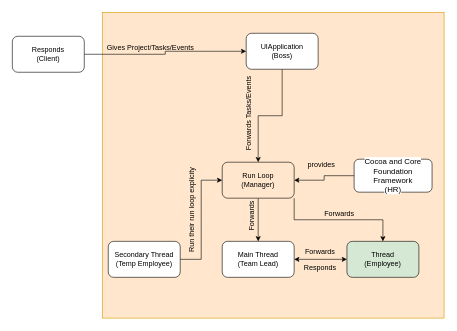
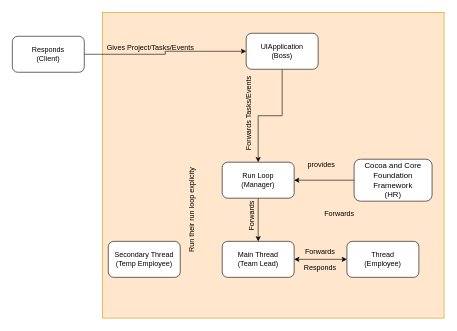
(393, 176) -> (393, 180)
(258, 180) -> (258, 180)
(294, 219) -> none
(200, 260) -> none
(383, 260) -> (383, 260)
